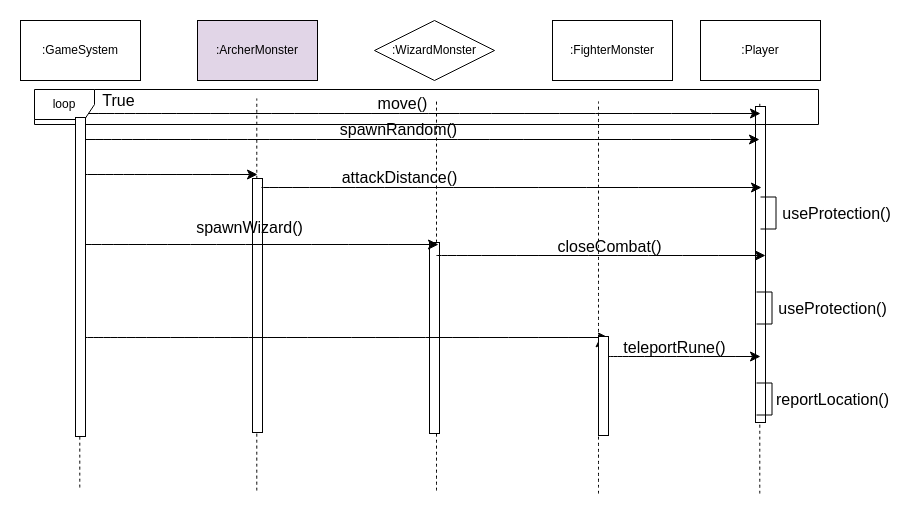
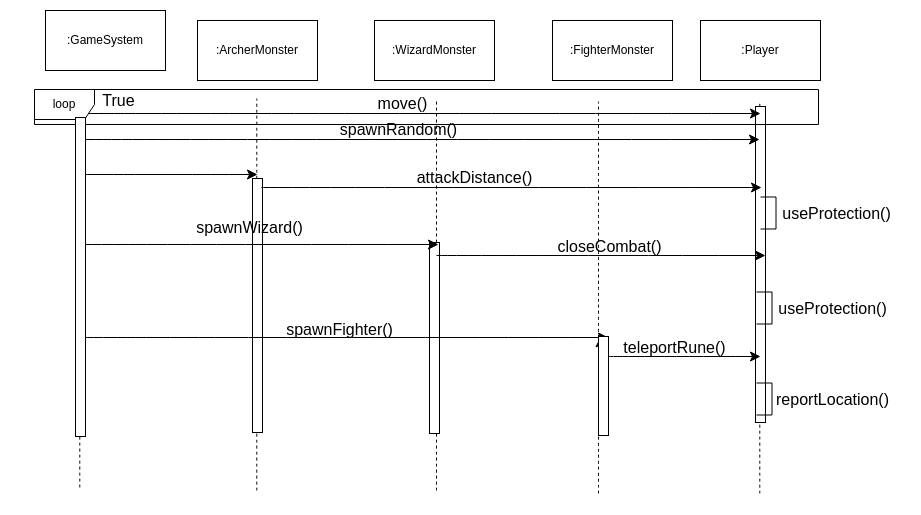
(81, 51) -> (106, 41)
(258, 51) -> (258, 51)
(435, 51) -> (435, 51)
(399, 178) -> (474, 178)
none -> (339, 329)
